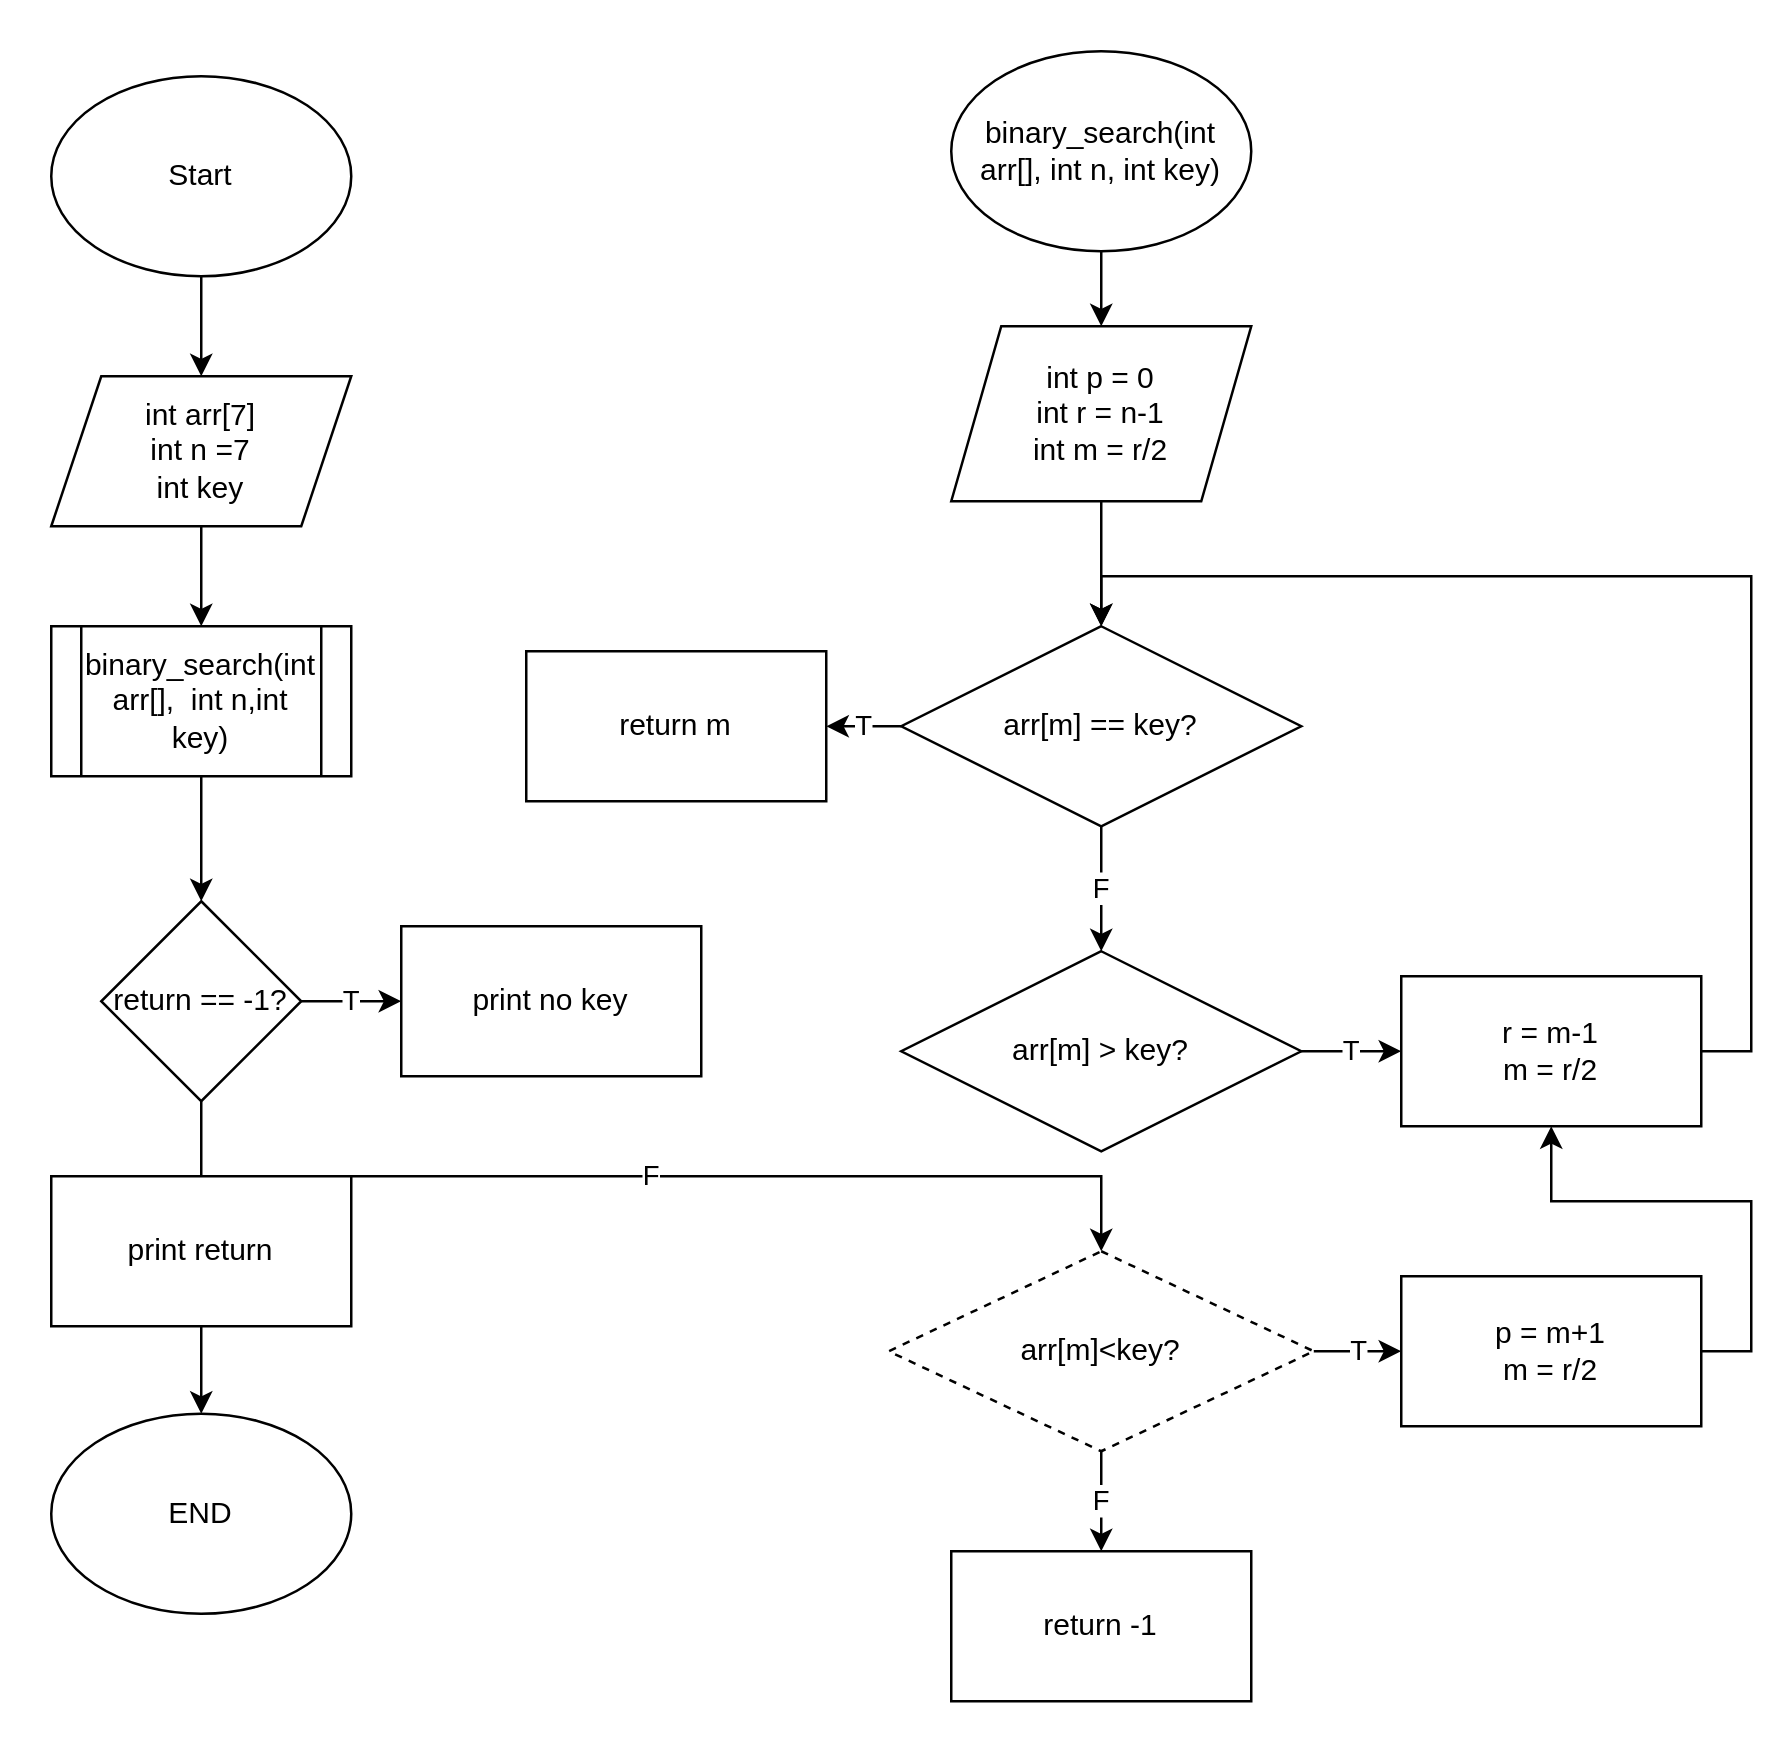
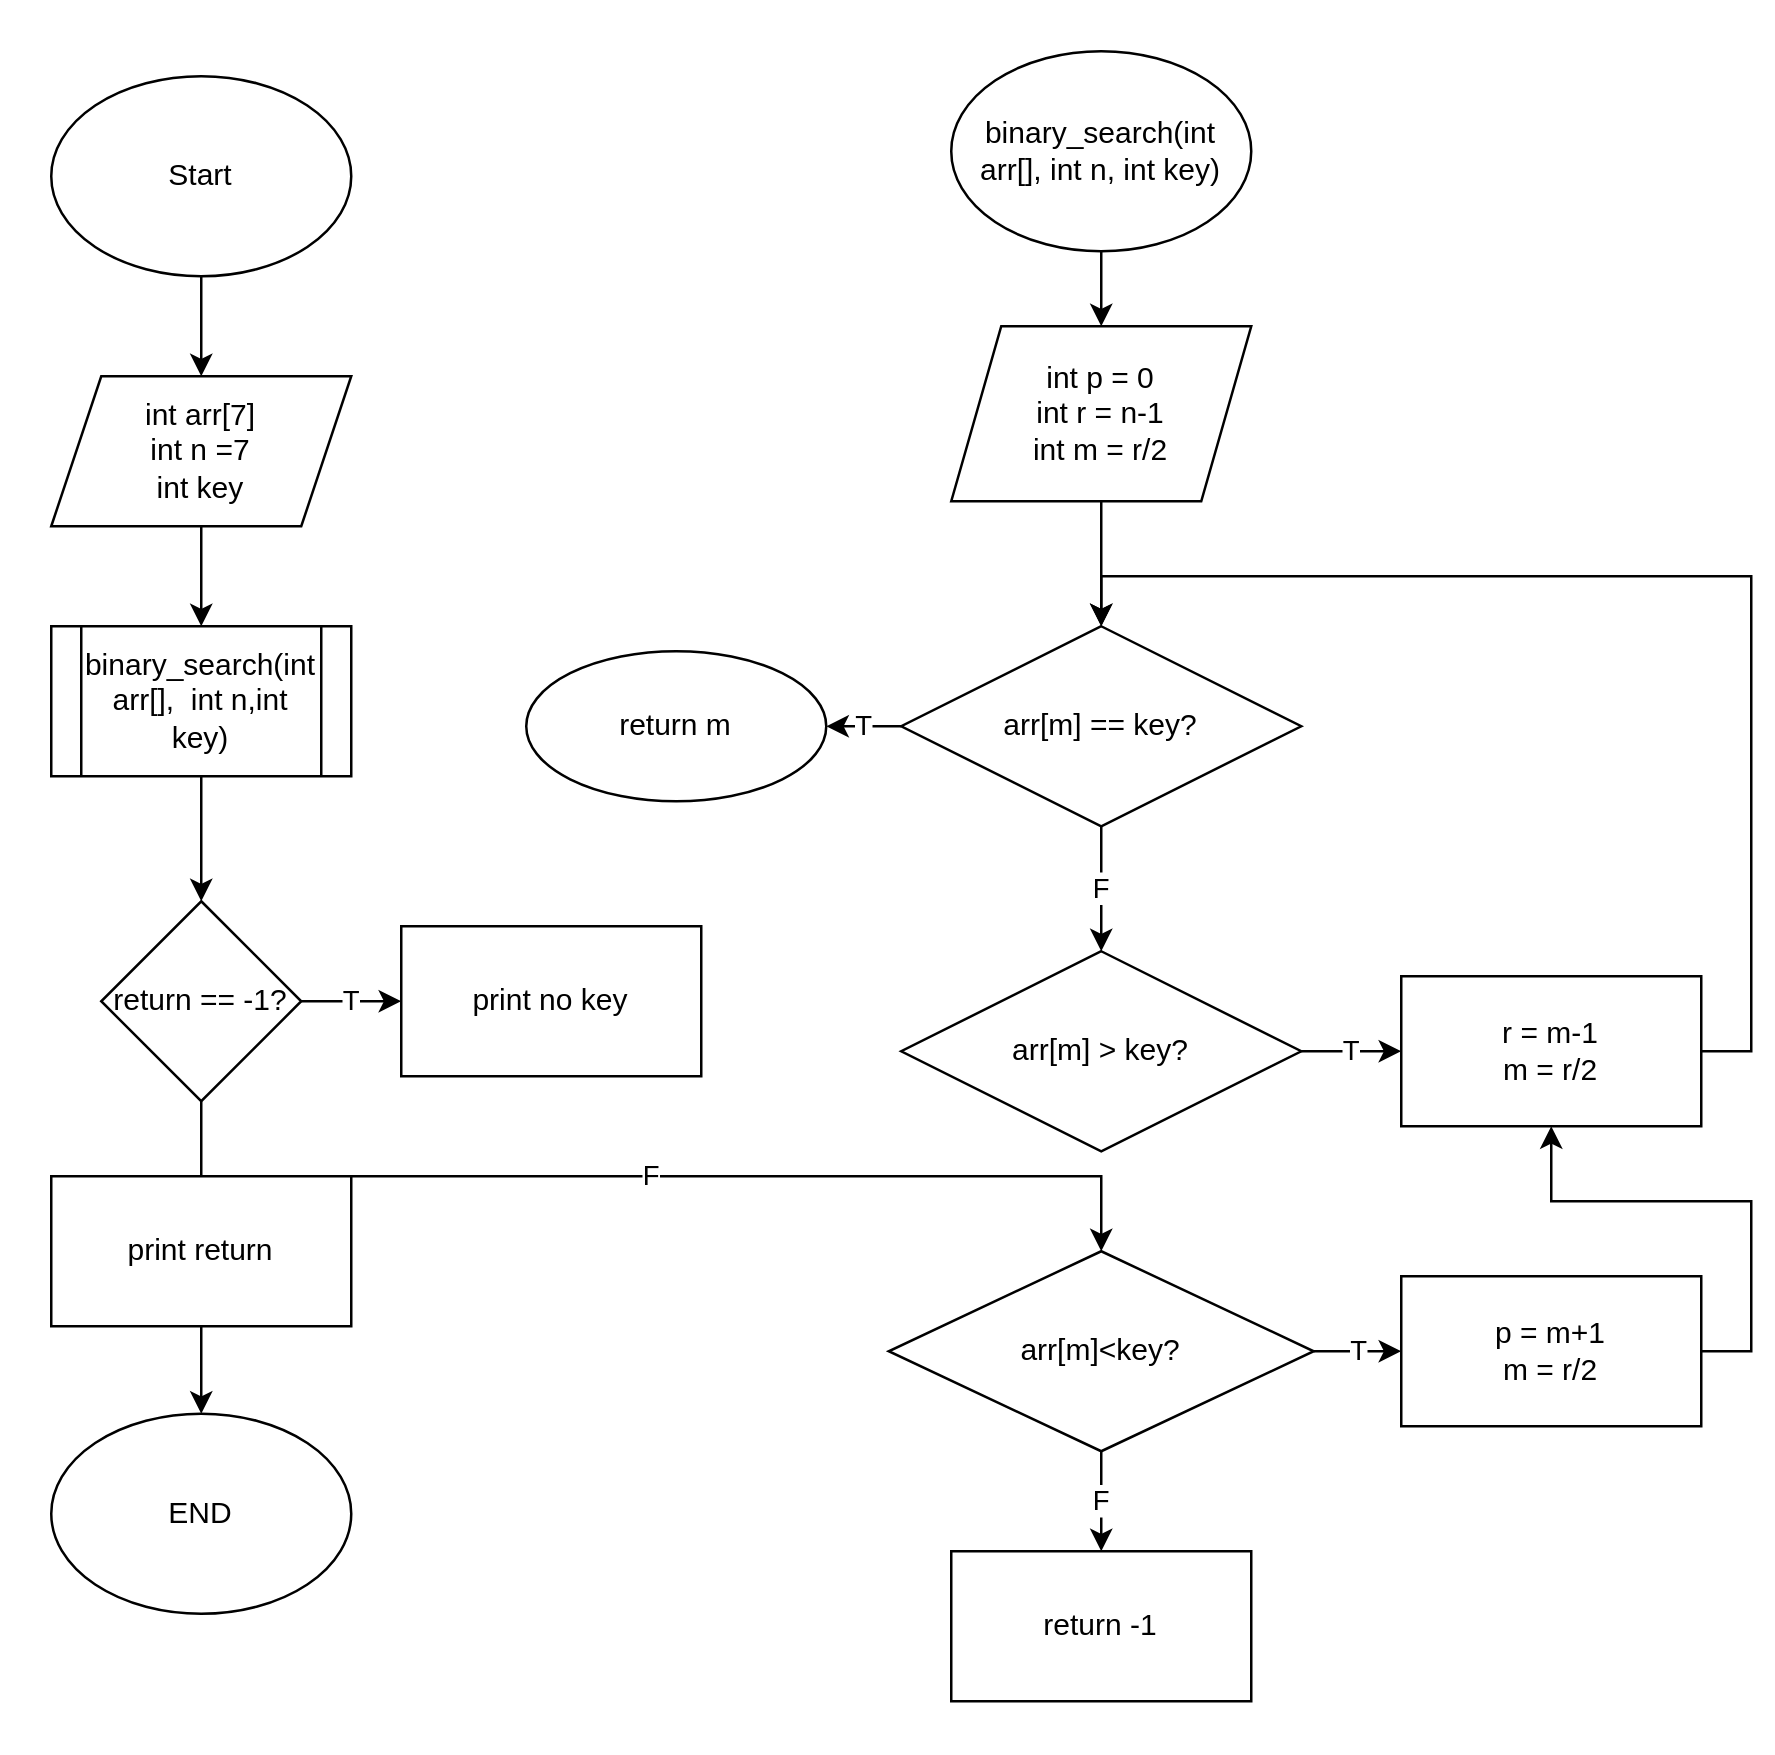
(676, 726) -> (676, 726)
(1101, 1351) -> (1101, 1351)
